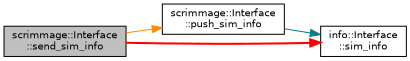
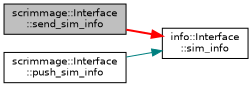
(139, 31) -> none
